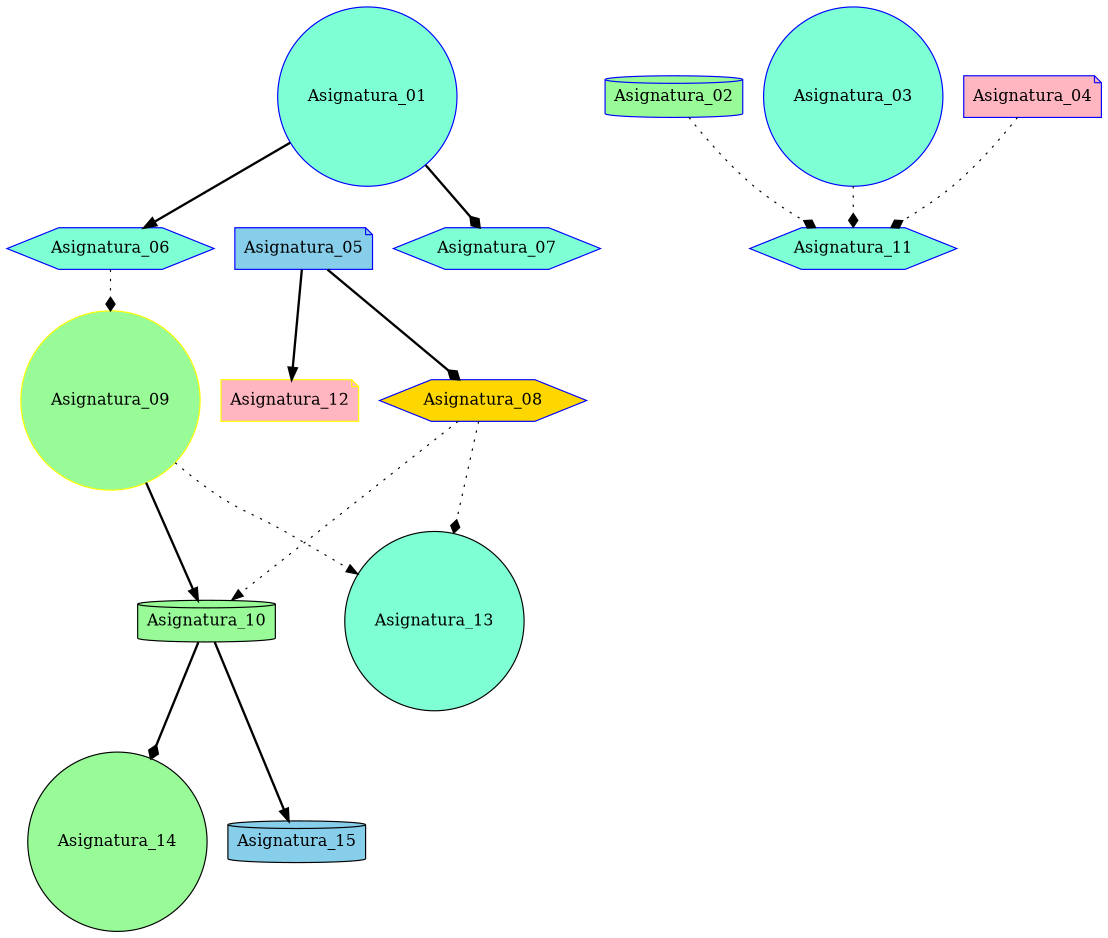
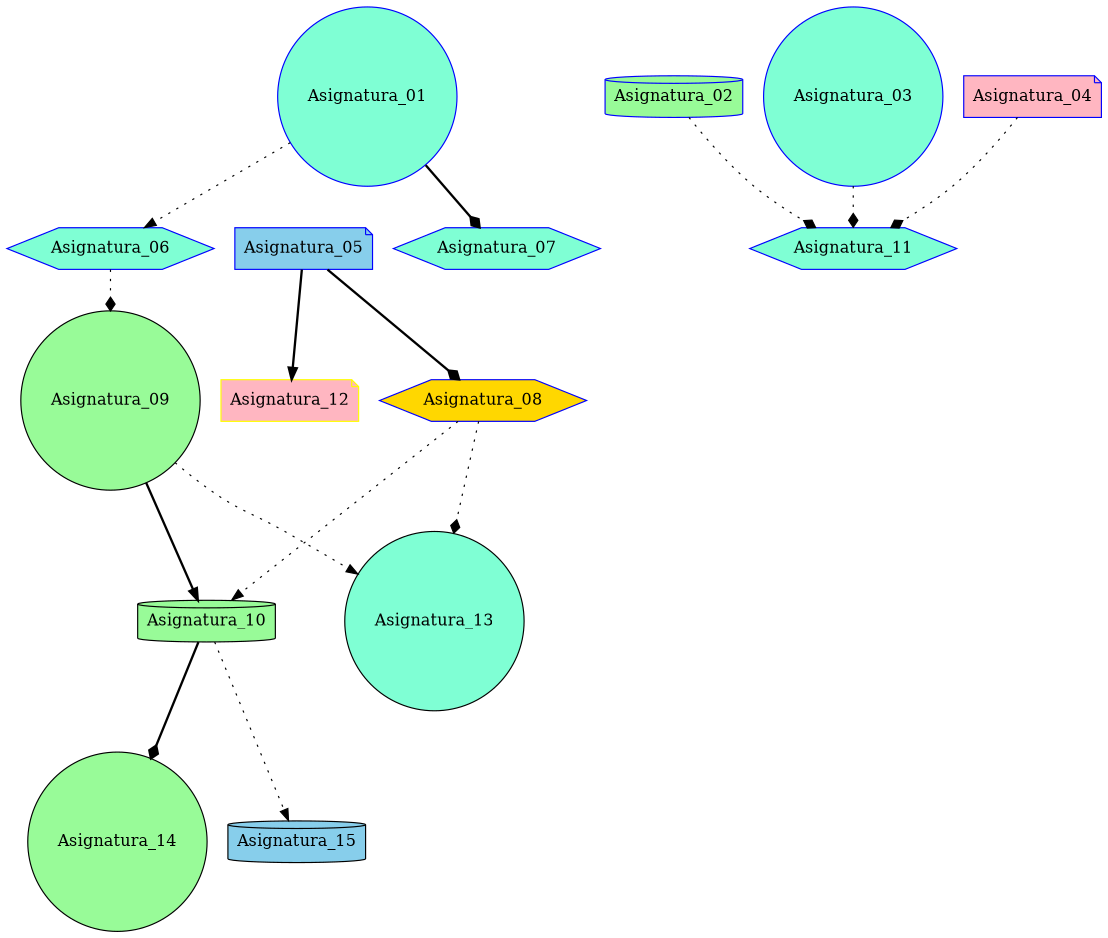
(222, 182) -> (222, 182)
(110, 401) -> (110, 401)
(249, 726) -> (249, 726)
